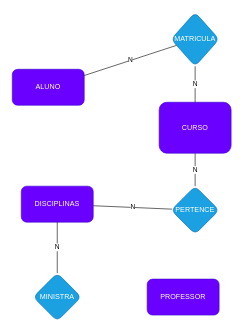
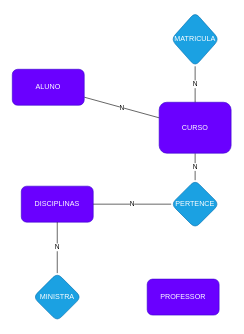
(130, 61) -> (121, 107)
(195, 210) -> (195, 204)
